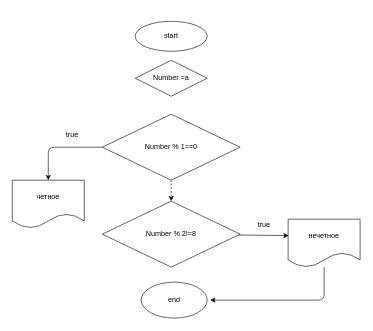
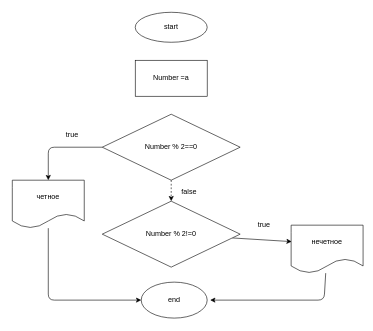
(171, 36) -> (171, 27)
(171, 78) -> (171, 78)
(171, 147) -> (171, 147)
none -> (189, 192)
(171, 234) -> (171, 234)
(324, 243) -> (327, 249)
none -> (48, 295)
